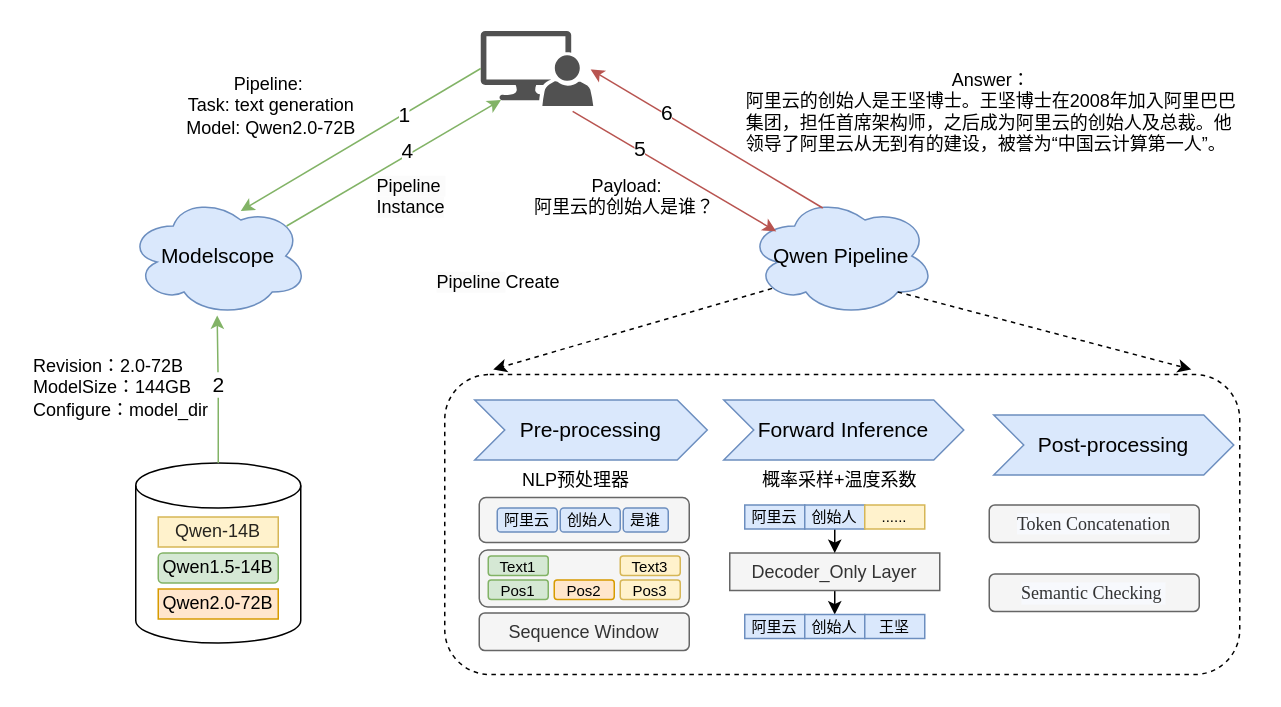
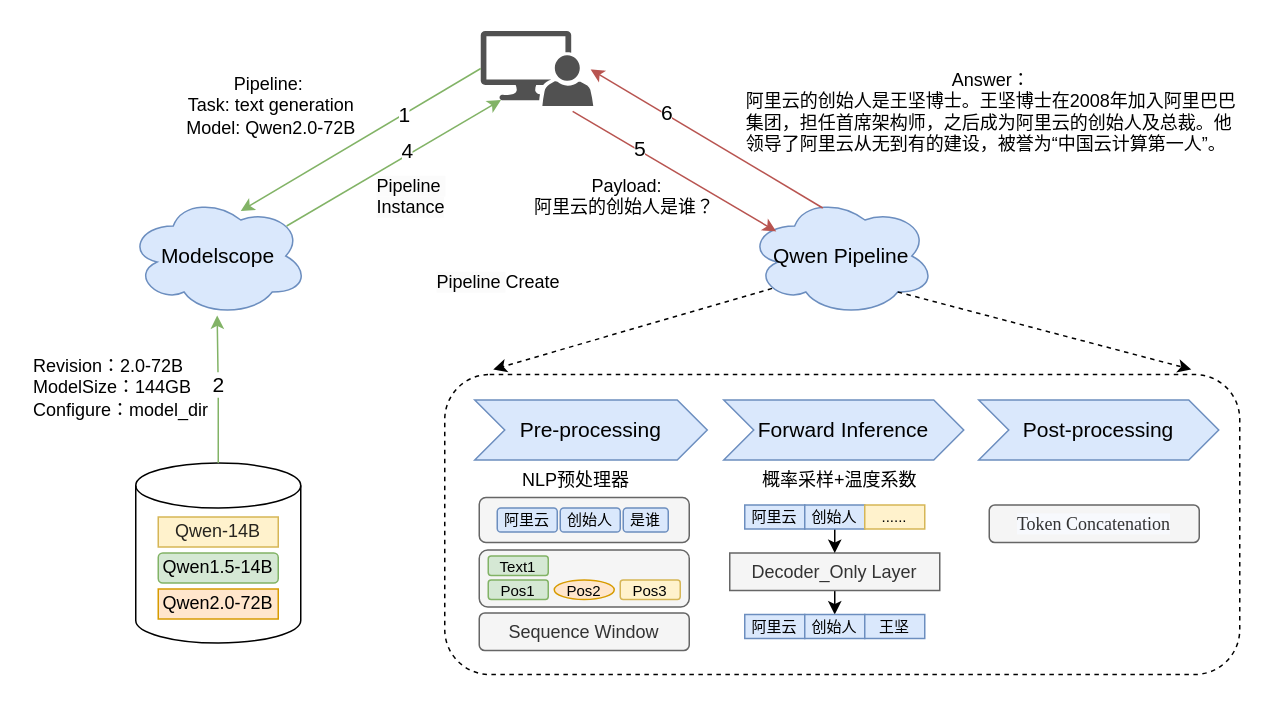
(1114, 445) -> (1099, 430)
(650, 566) -> none
(584, 590) -> (584, 590)
(1094, 593) -> none
